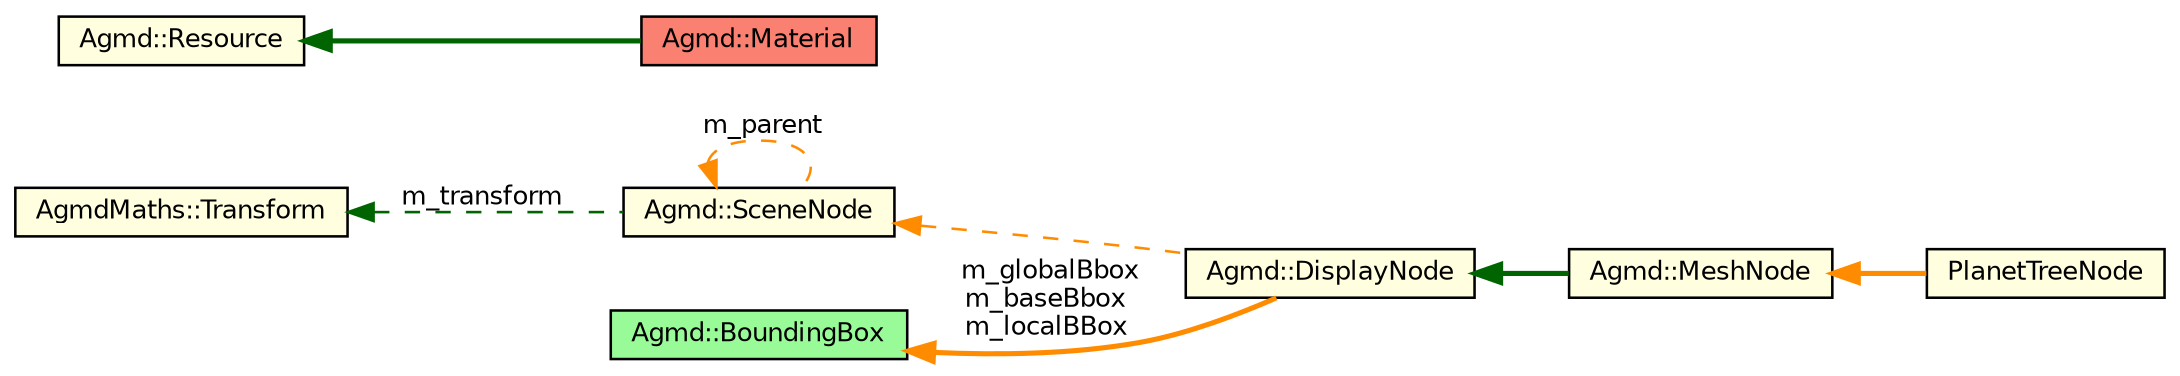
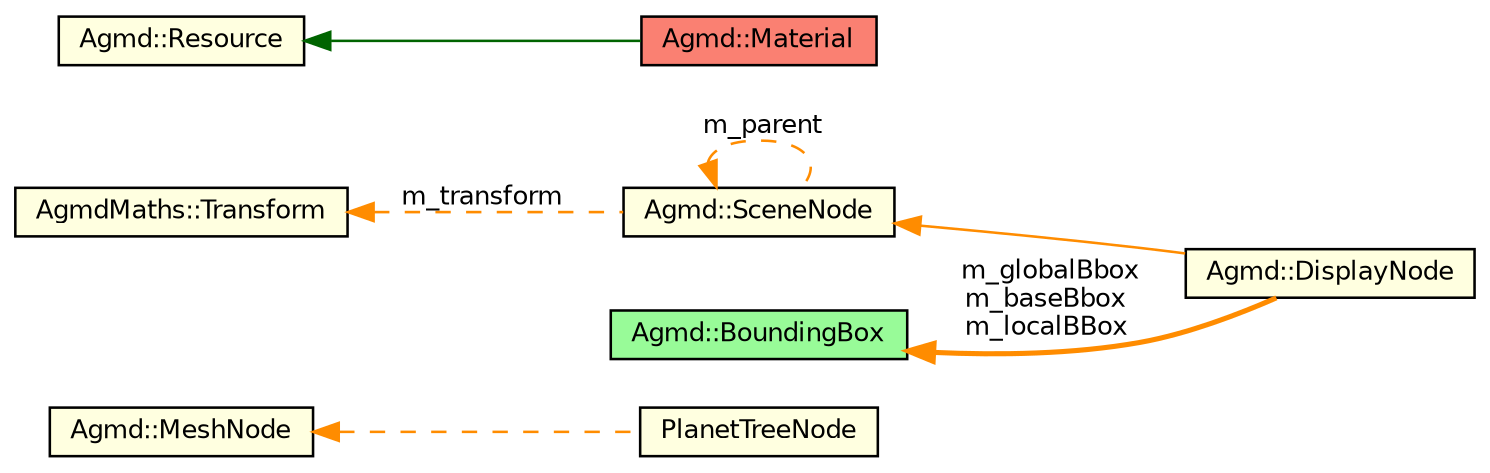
(486, 41) -> (486, 41)
(499, 212) -> (499, 212)
(1053, 238) -> (1053, 238)
(1535, 273) -> none
(1892, 273) -> (489, 432)
